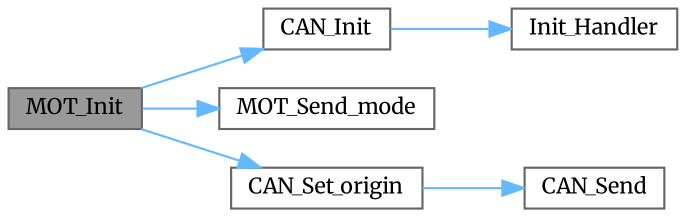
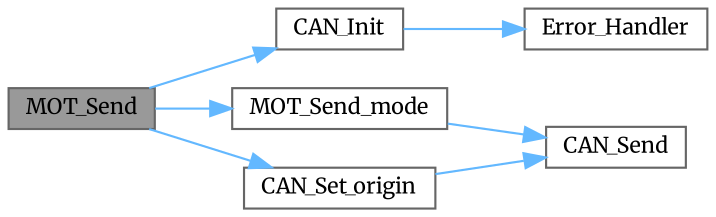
(594, 29) -> (616, 29)
(75, 109) -> (82, 109)
none -> (486, 129)
